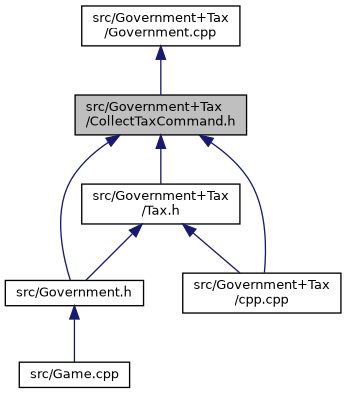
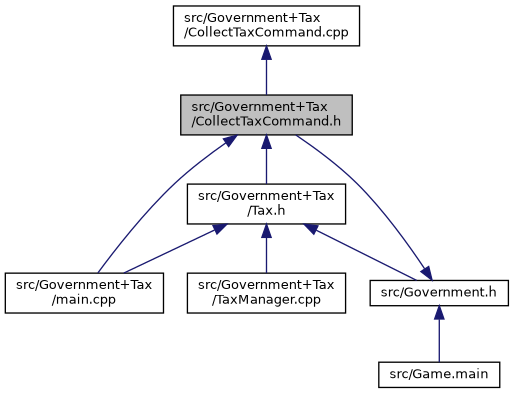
(161, 26) -> (266, 26)
(63, 203) -> (368, 195)
(262, 293) -> (84, 293)
none -> (266, 293)
(74, 375) -> (439, 375)
